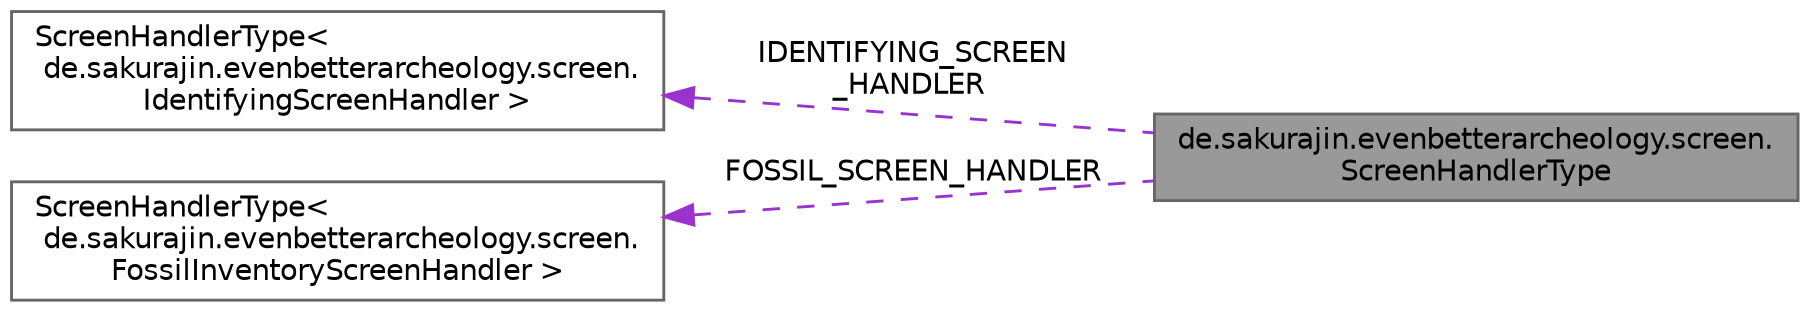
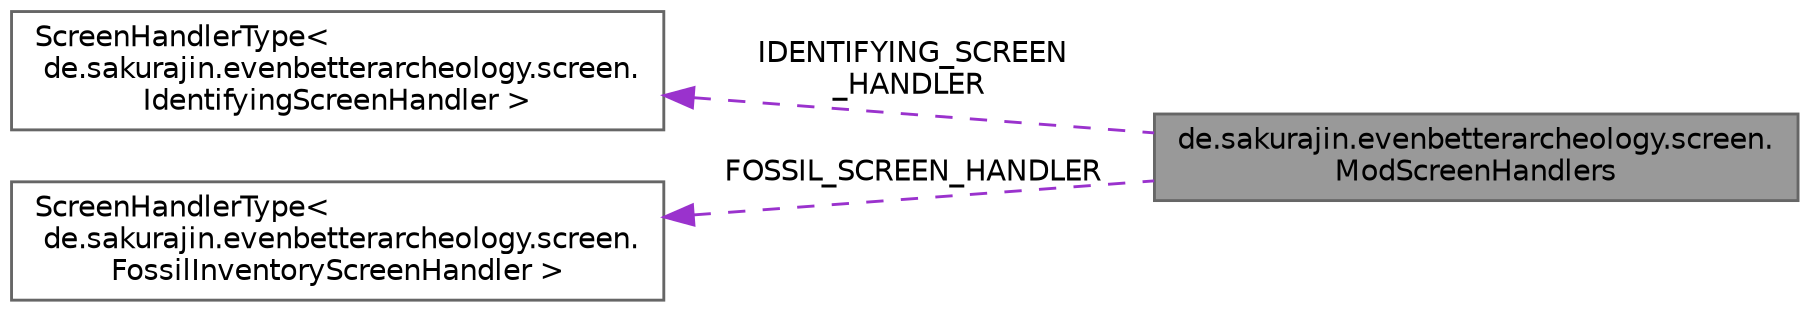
(1476, 157) -> (1476, 157)
